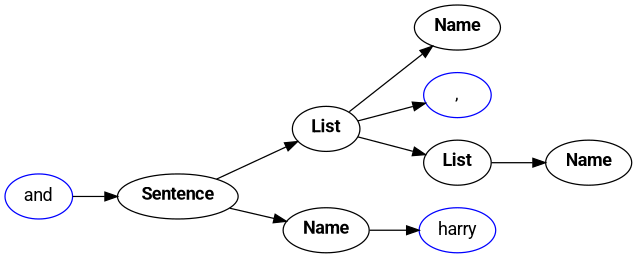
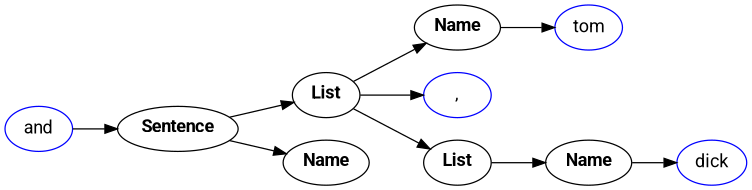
none -> (589, 28)
none -> (712, 163)
(457, 230) -> none
